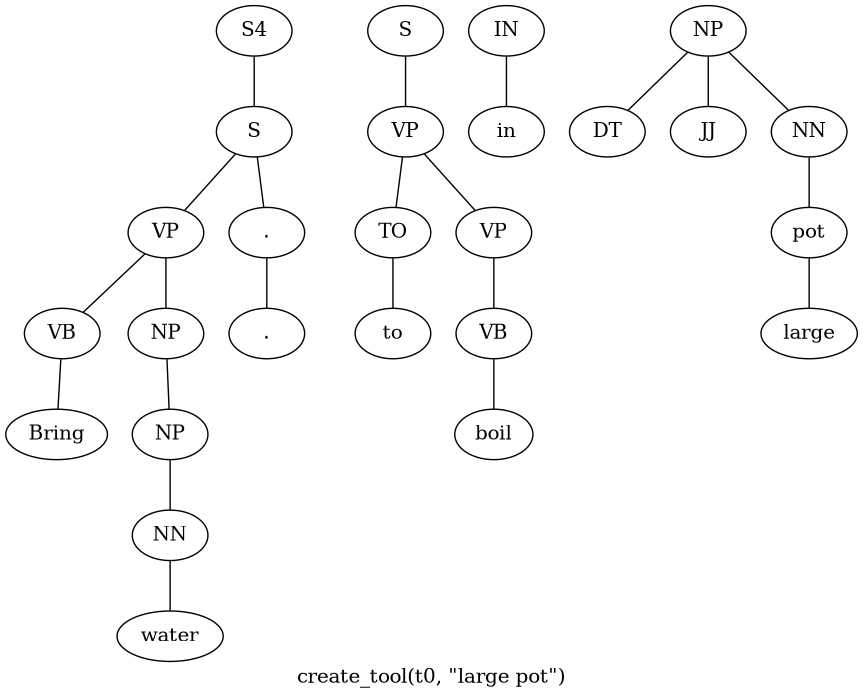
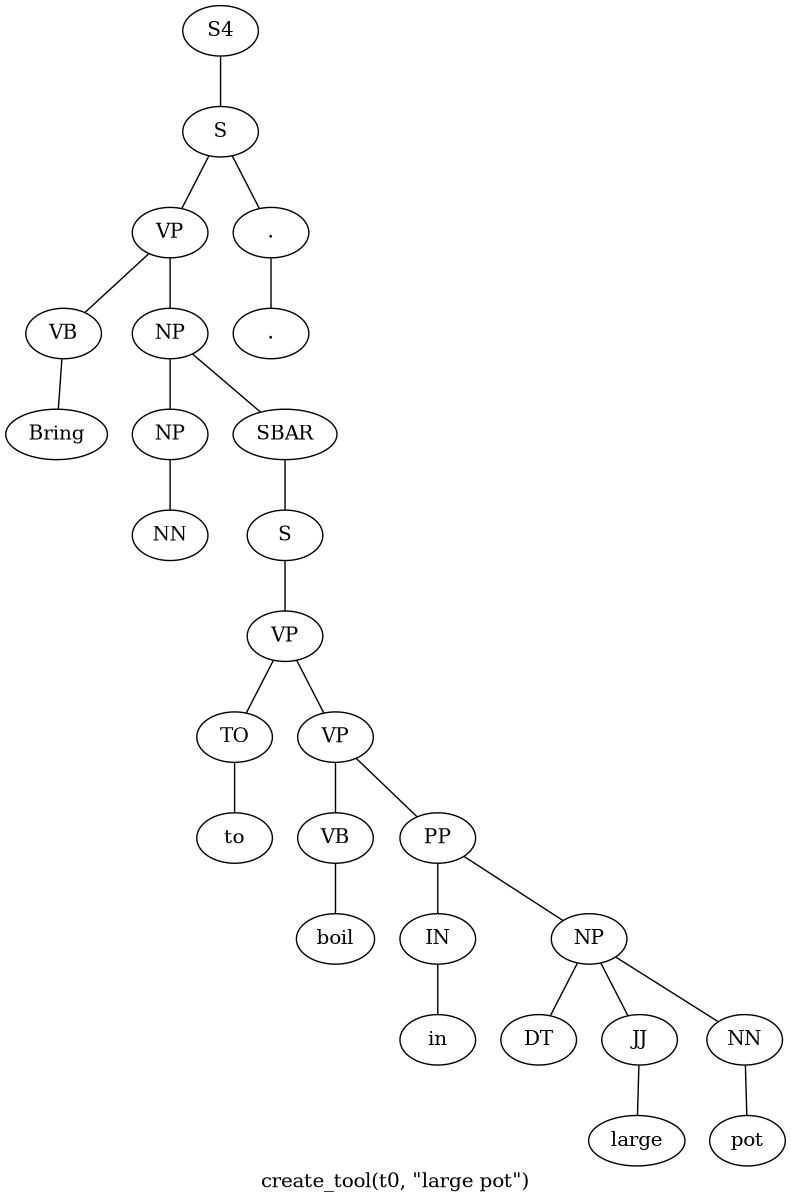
(809, 283) -> (638, 1090)
none -> (285, 434)
(170, 636) -> none
none -> (438, 838)
